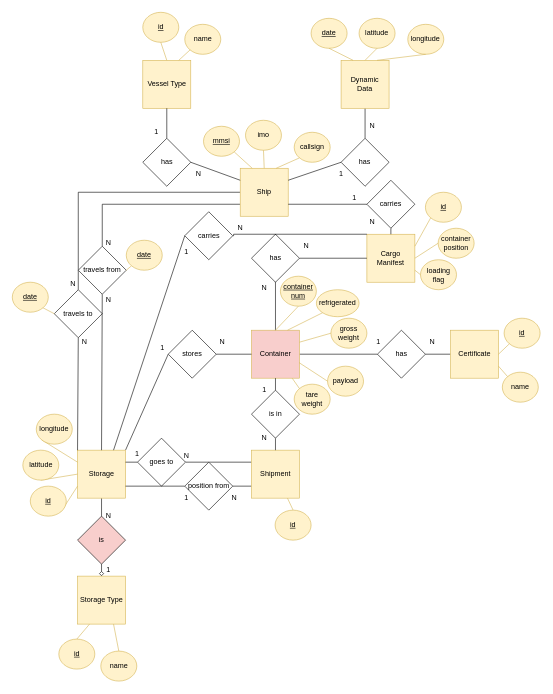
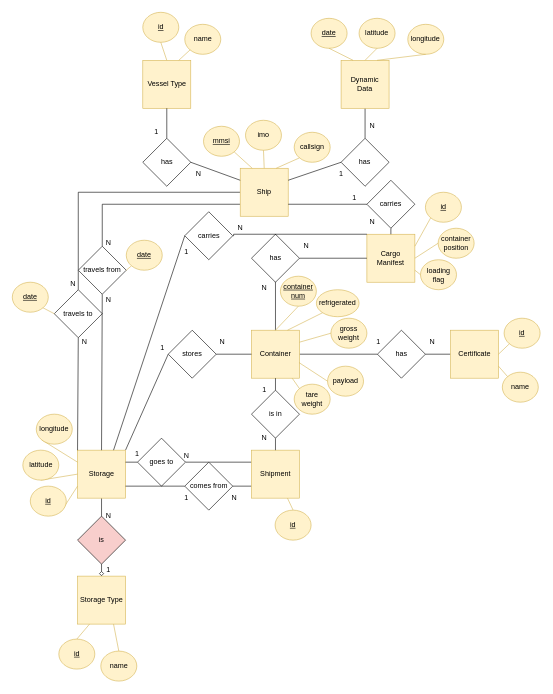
(276, 354) -> (276, 354)
(209, 486) -> (209, 486)
